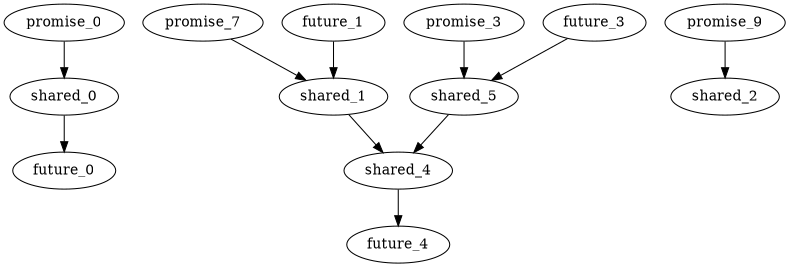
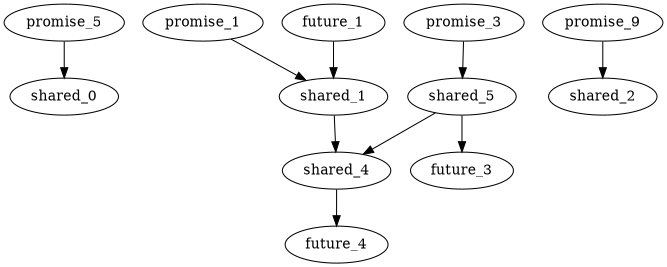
(64, 23) -> (64, 23)
(203, 23) -> (203, 23)
(534, 57) -> (462, 129)
(64, 171) -> none
